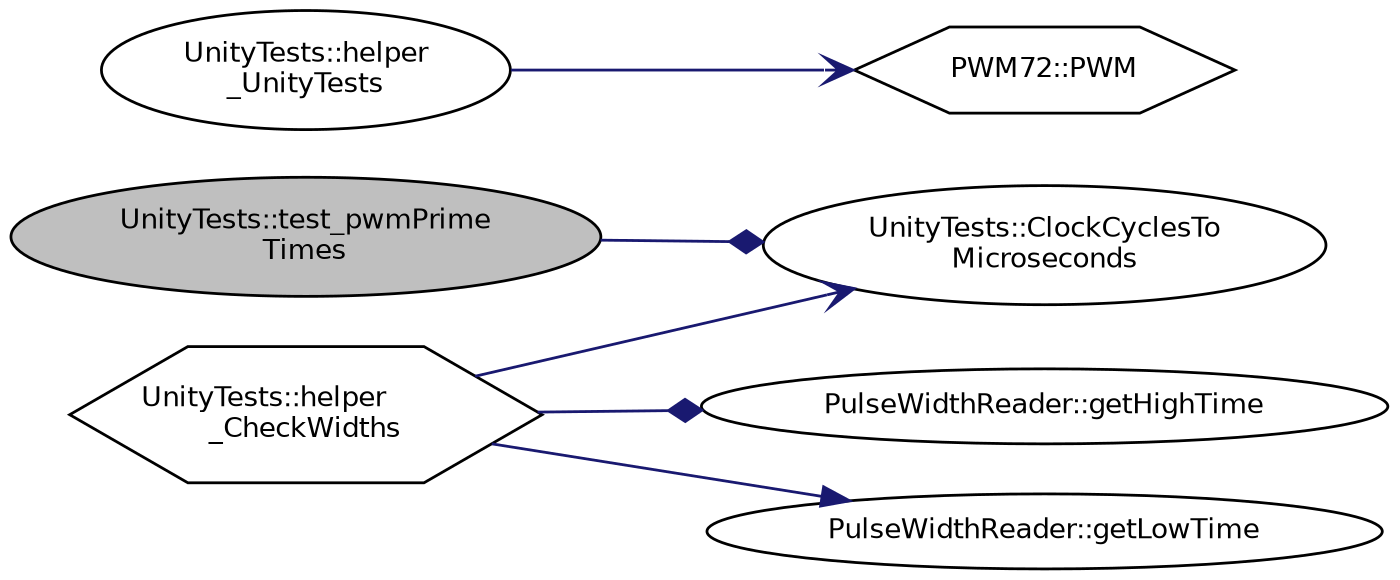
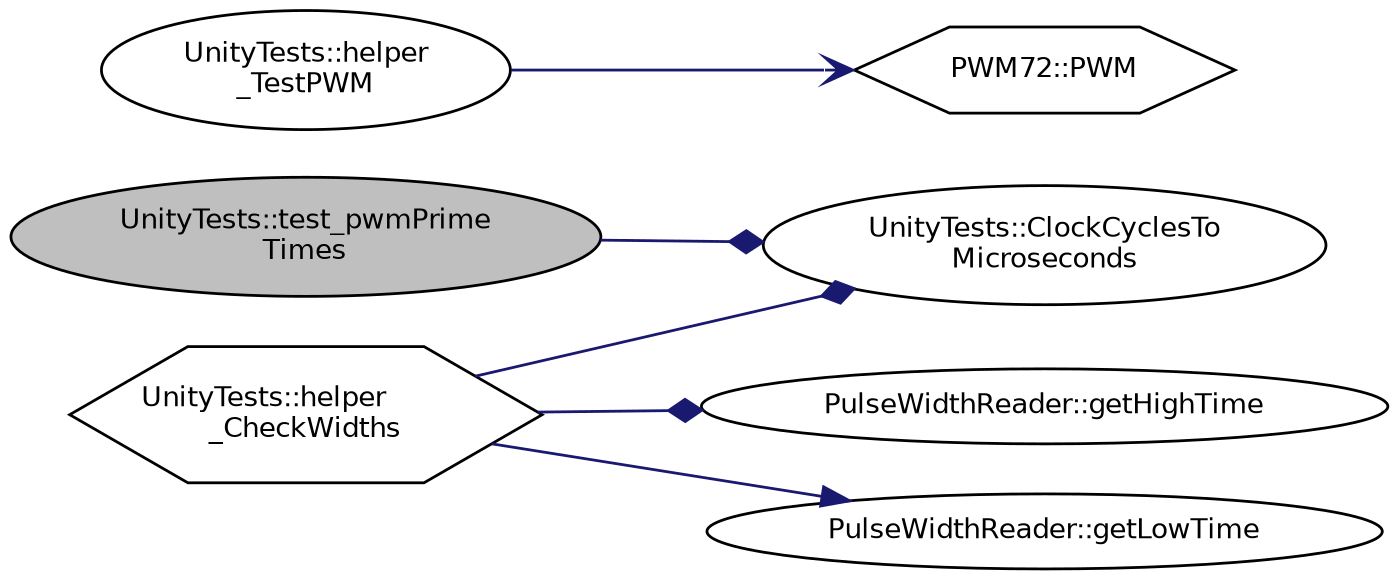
(306, 70) -> (306, 70)
(651, 336) -> (651, 336)
